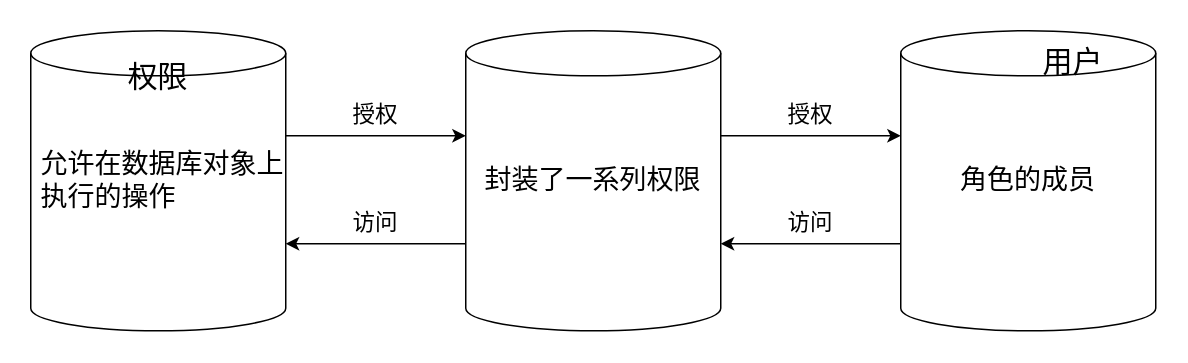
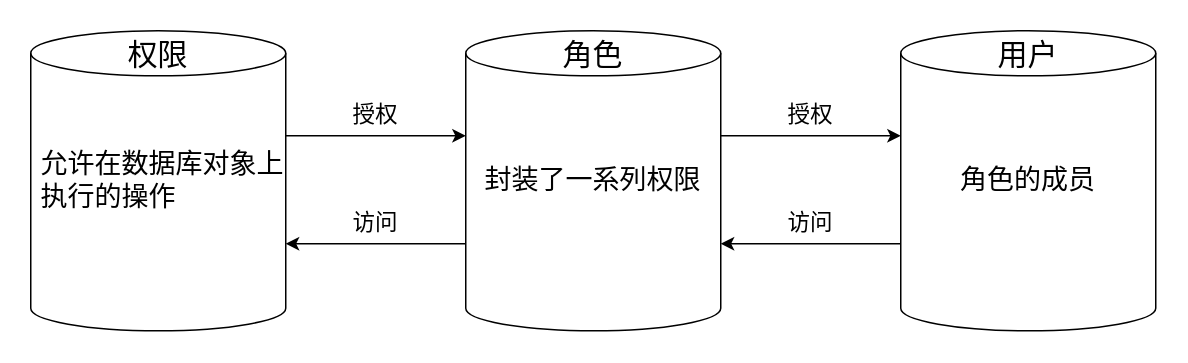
none -> (593, 53)
(1073, 61) -> (1028, 53)
(158, 76) -> (158, 53)
